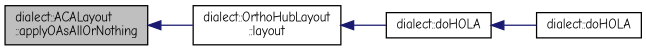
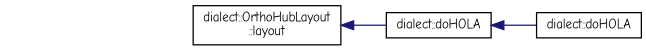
(76, 25) -> none
